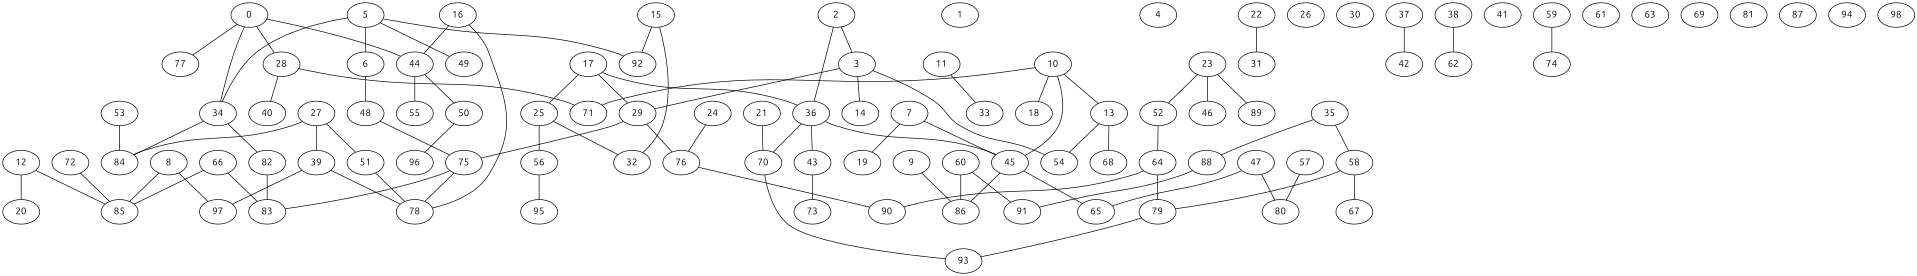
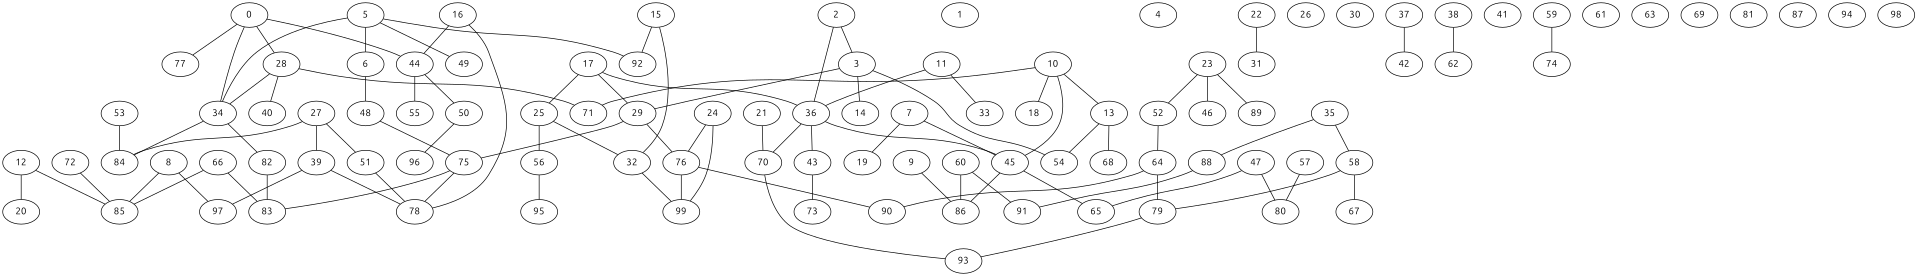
none -> (875, 86)
none -> (250, 89)
none -> (681, 212)
